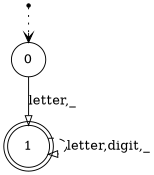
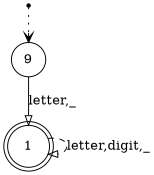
(29, 60) -> (29, 60)
